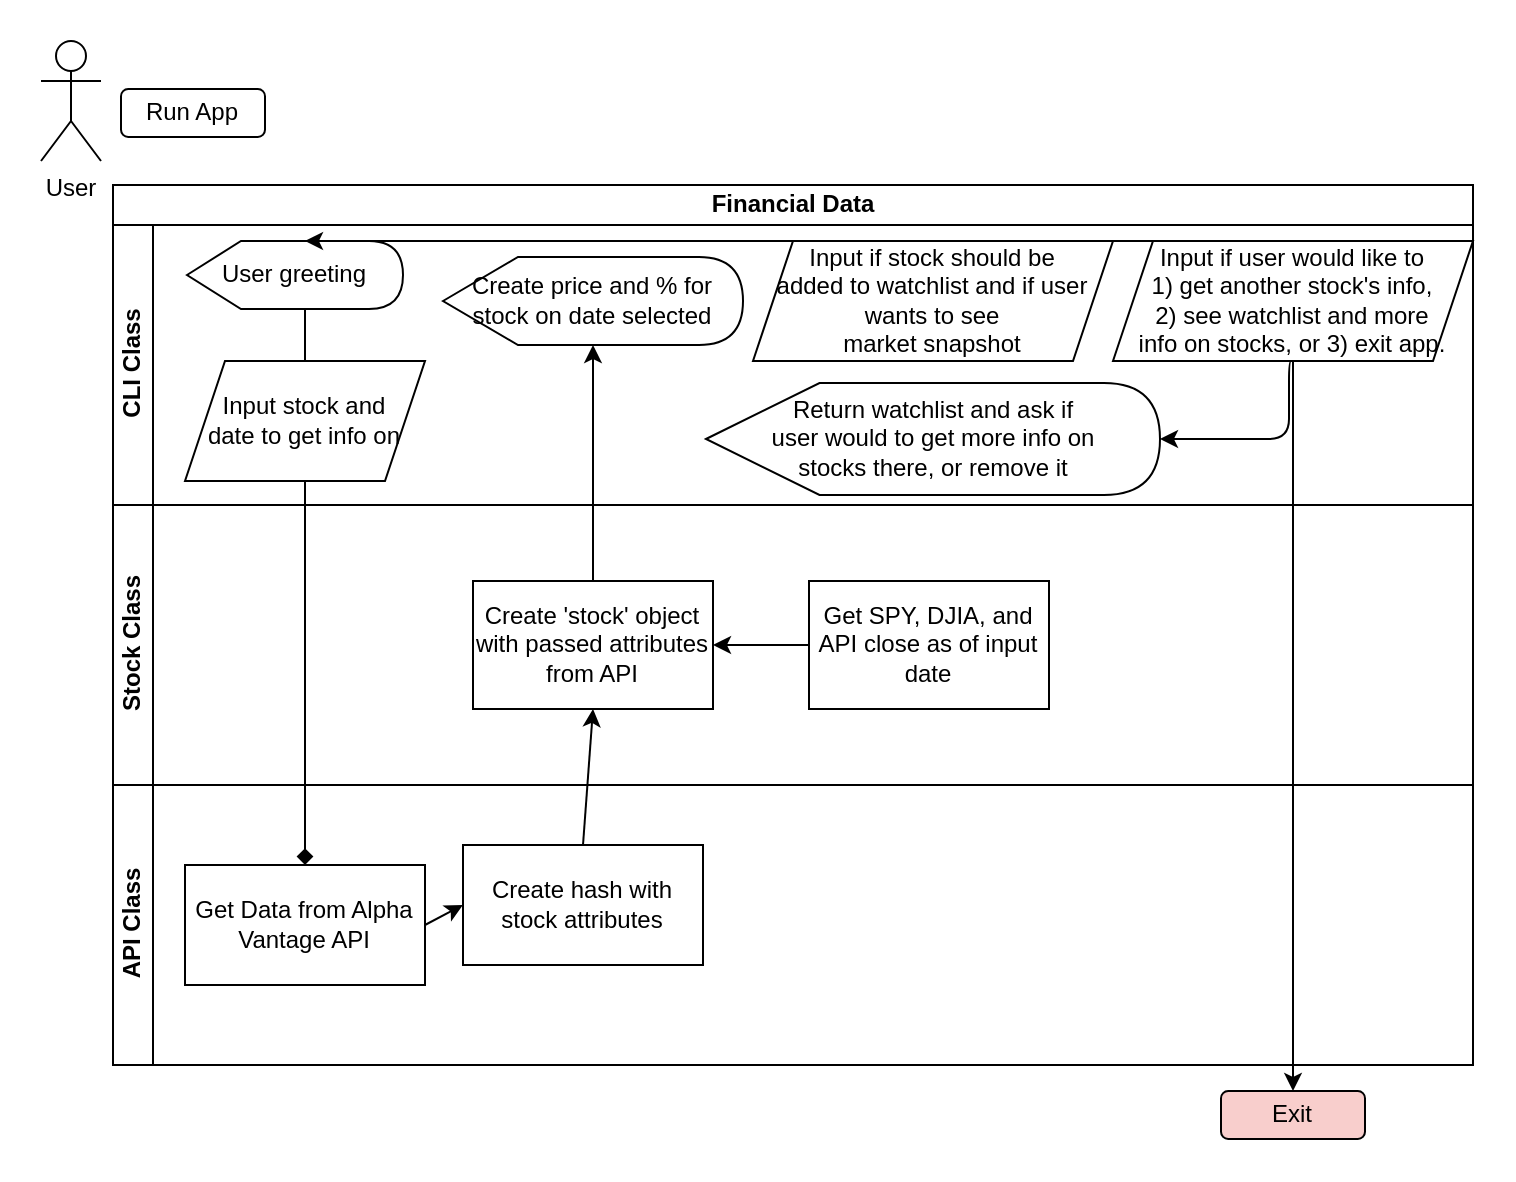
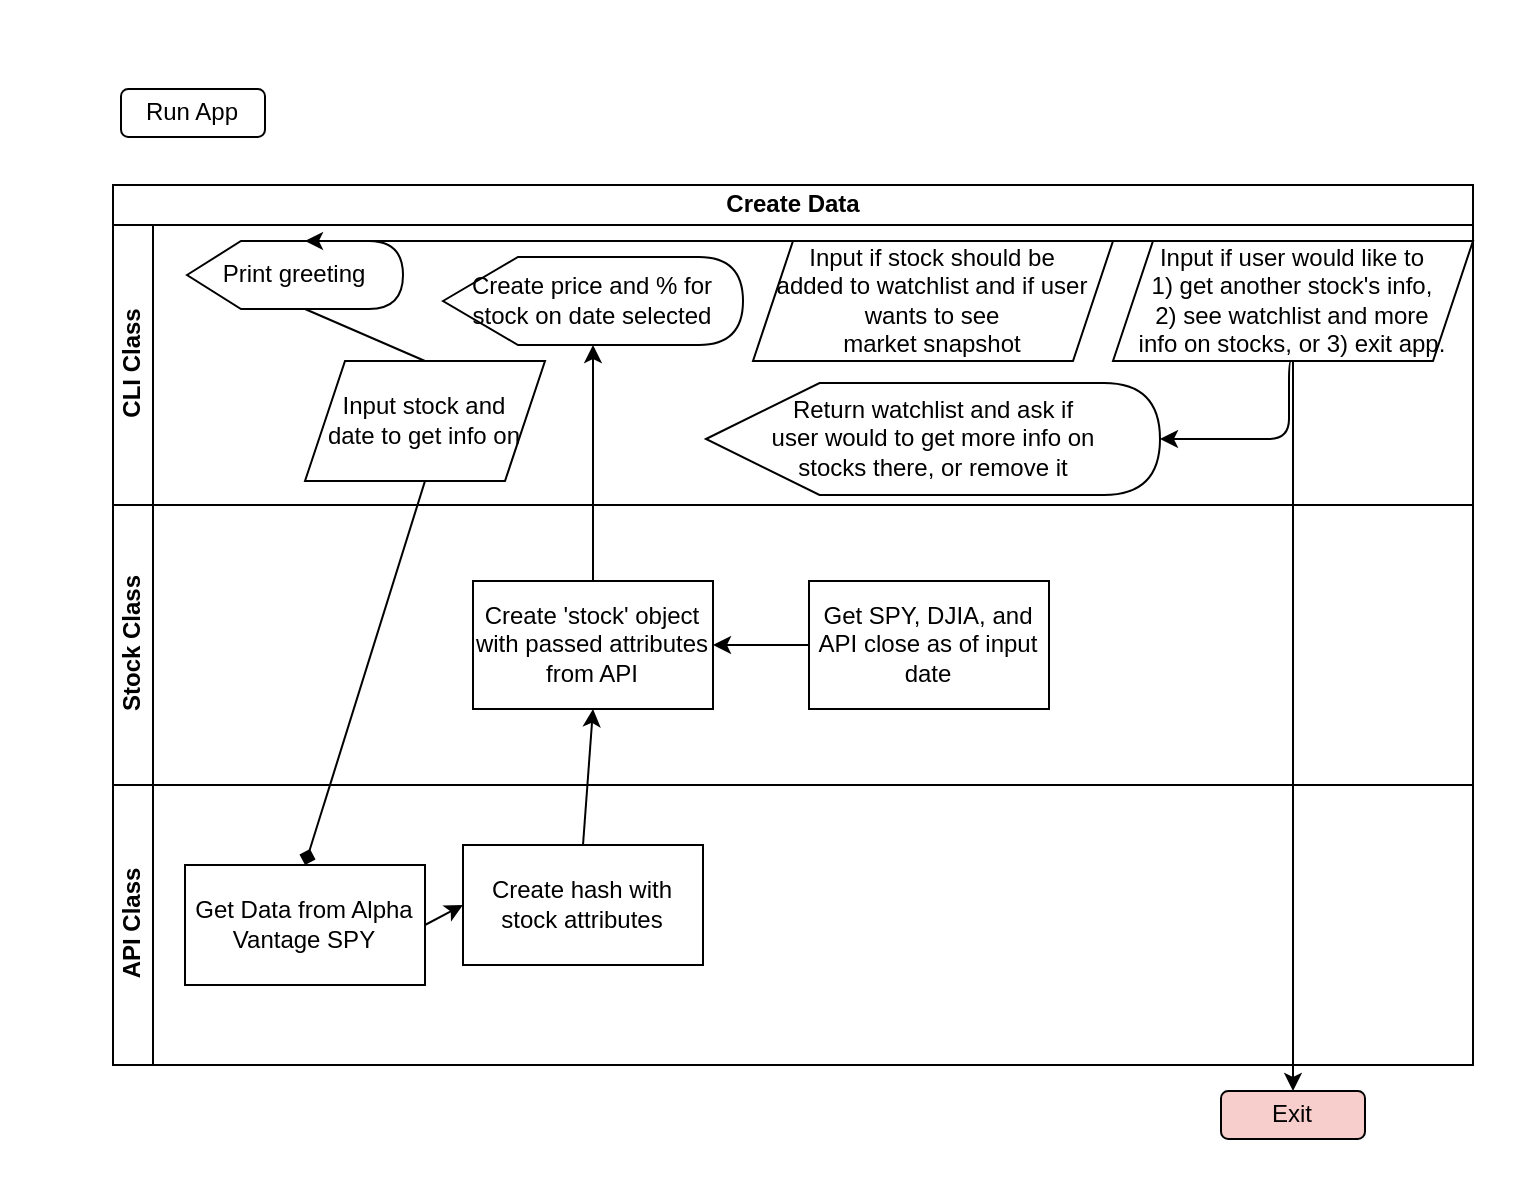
(71, 101) -> none
(794, 205) -> (794, 205)
(295, 275) -> (295, 275)
(305, 421) -> (425, 421)
(305, 925) -> (305, 925)
